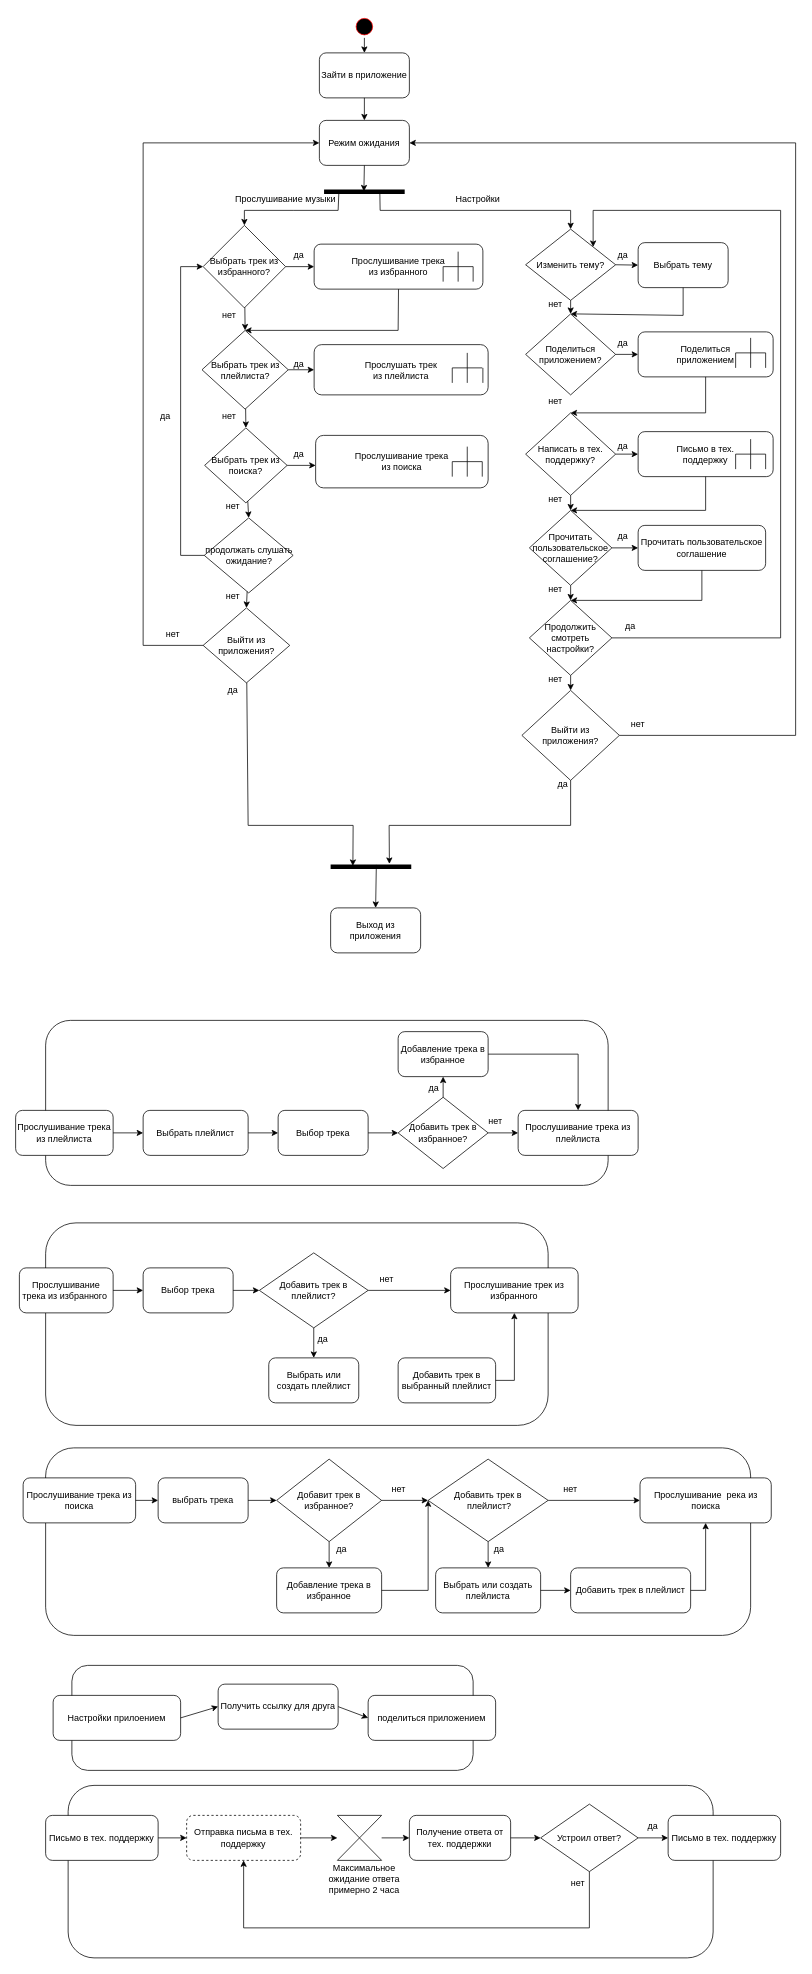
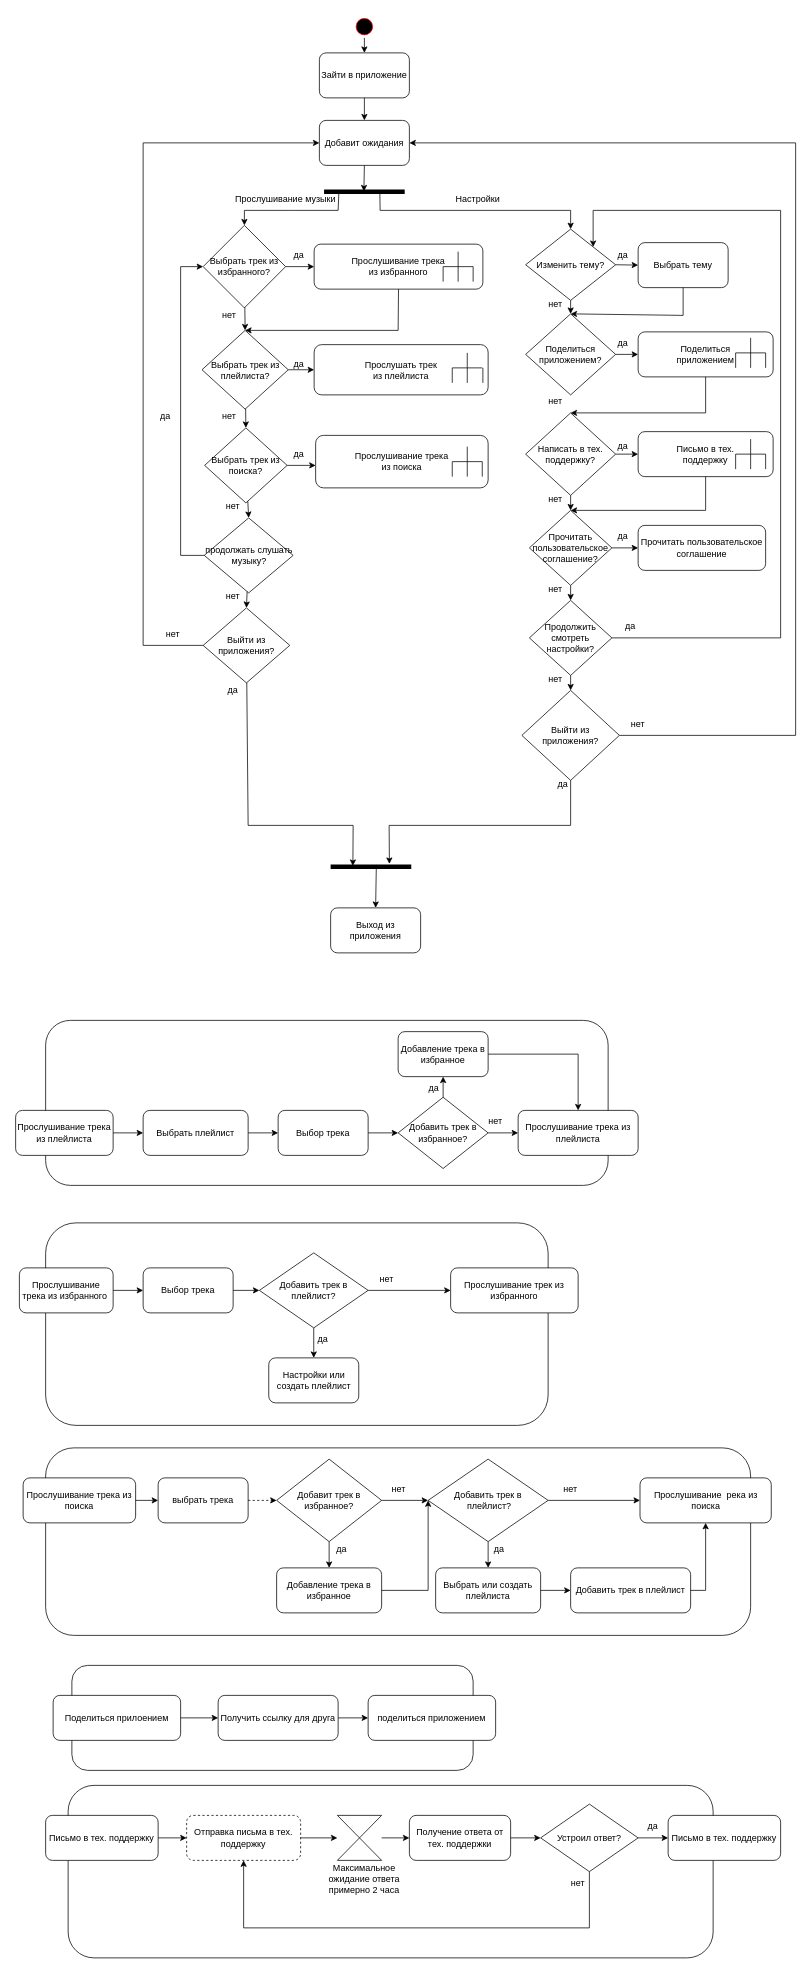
(364, 143) -> (364, 143)
(249, 555) -> (249, 555)
(640, 600) -> none
(514, 1358) -> none
(314, 1380) -> (314, 1380)
(447, 1380) -> none
(259, 1500) -> (259, 1500)
(278, 1707) -> (278, 1718)
(117, 1718) -> (117, 1718)
